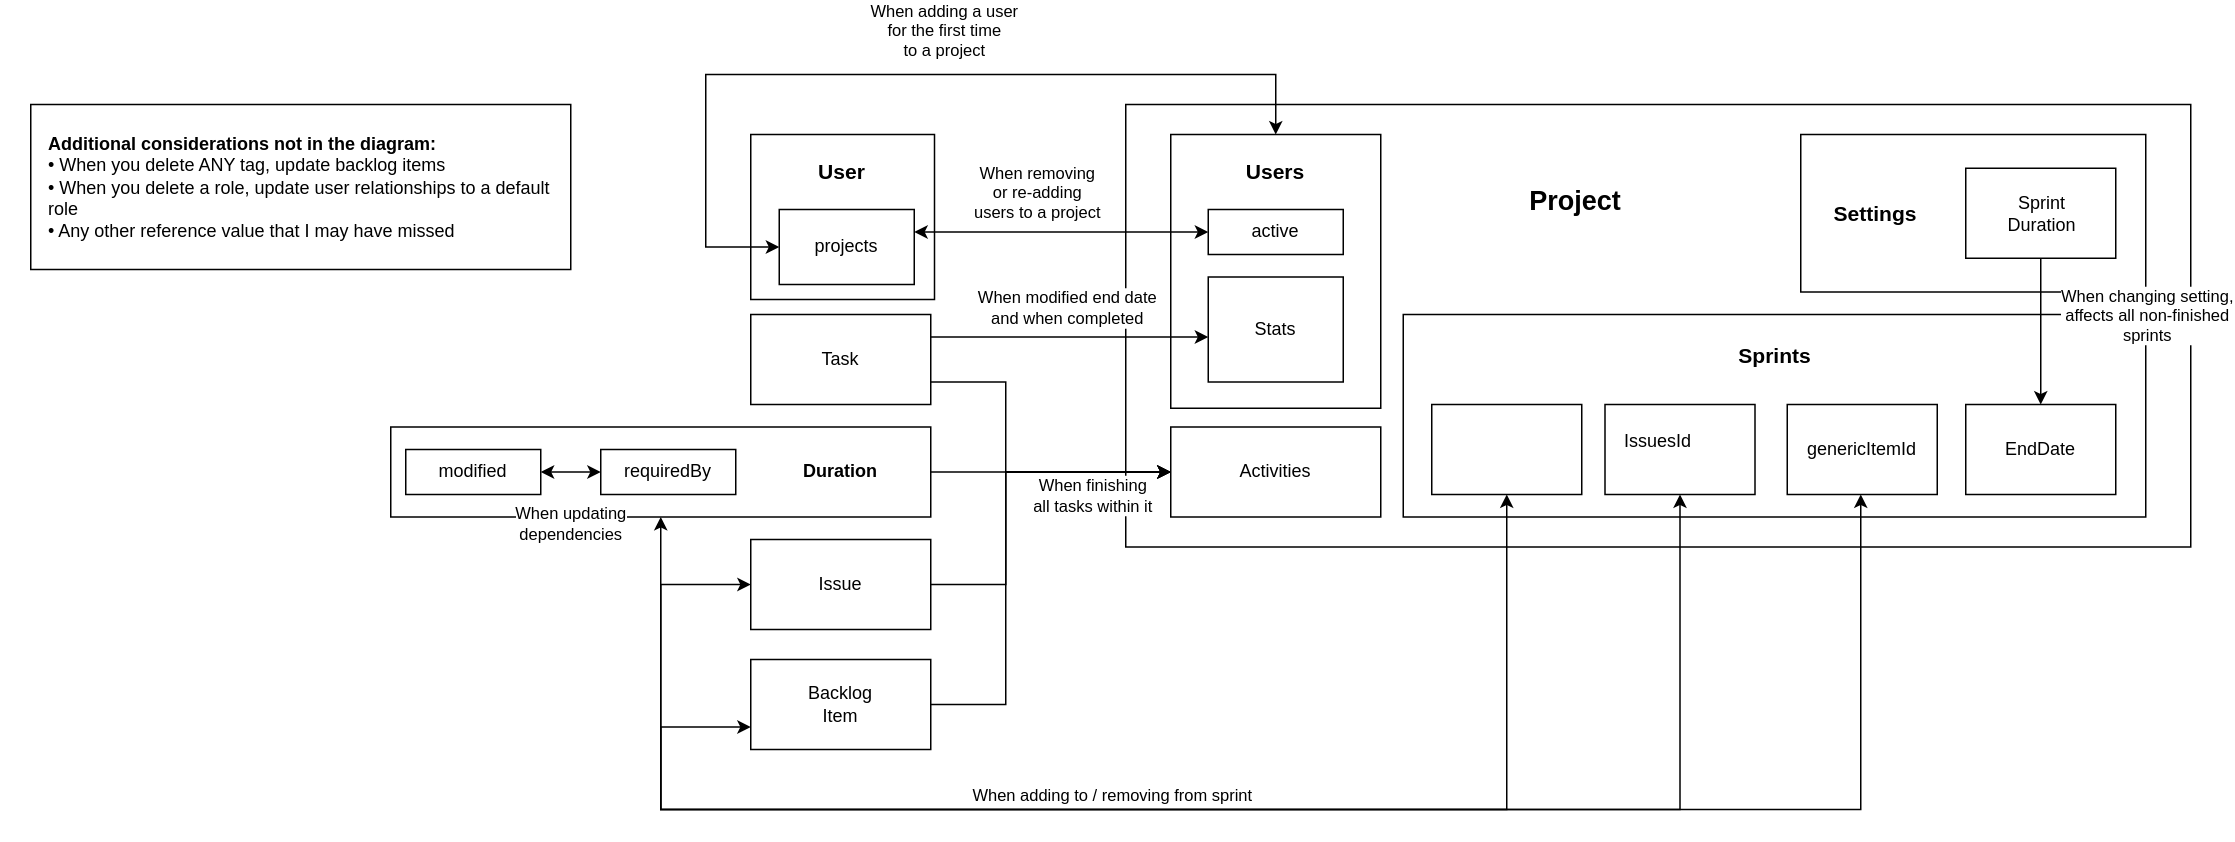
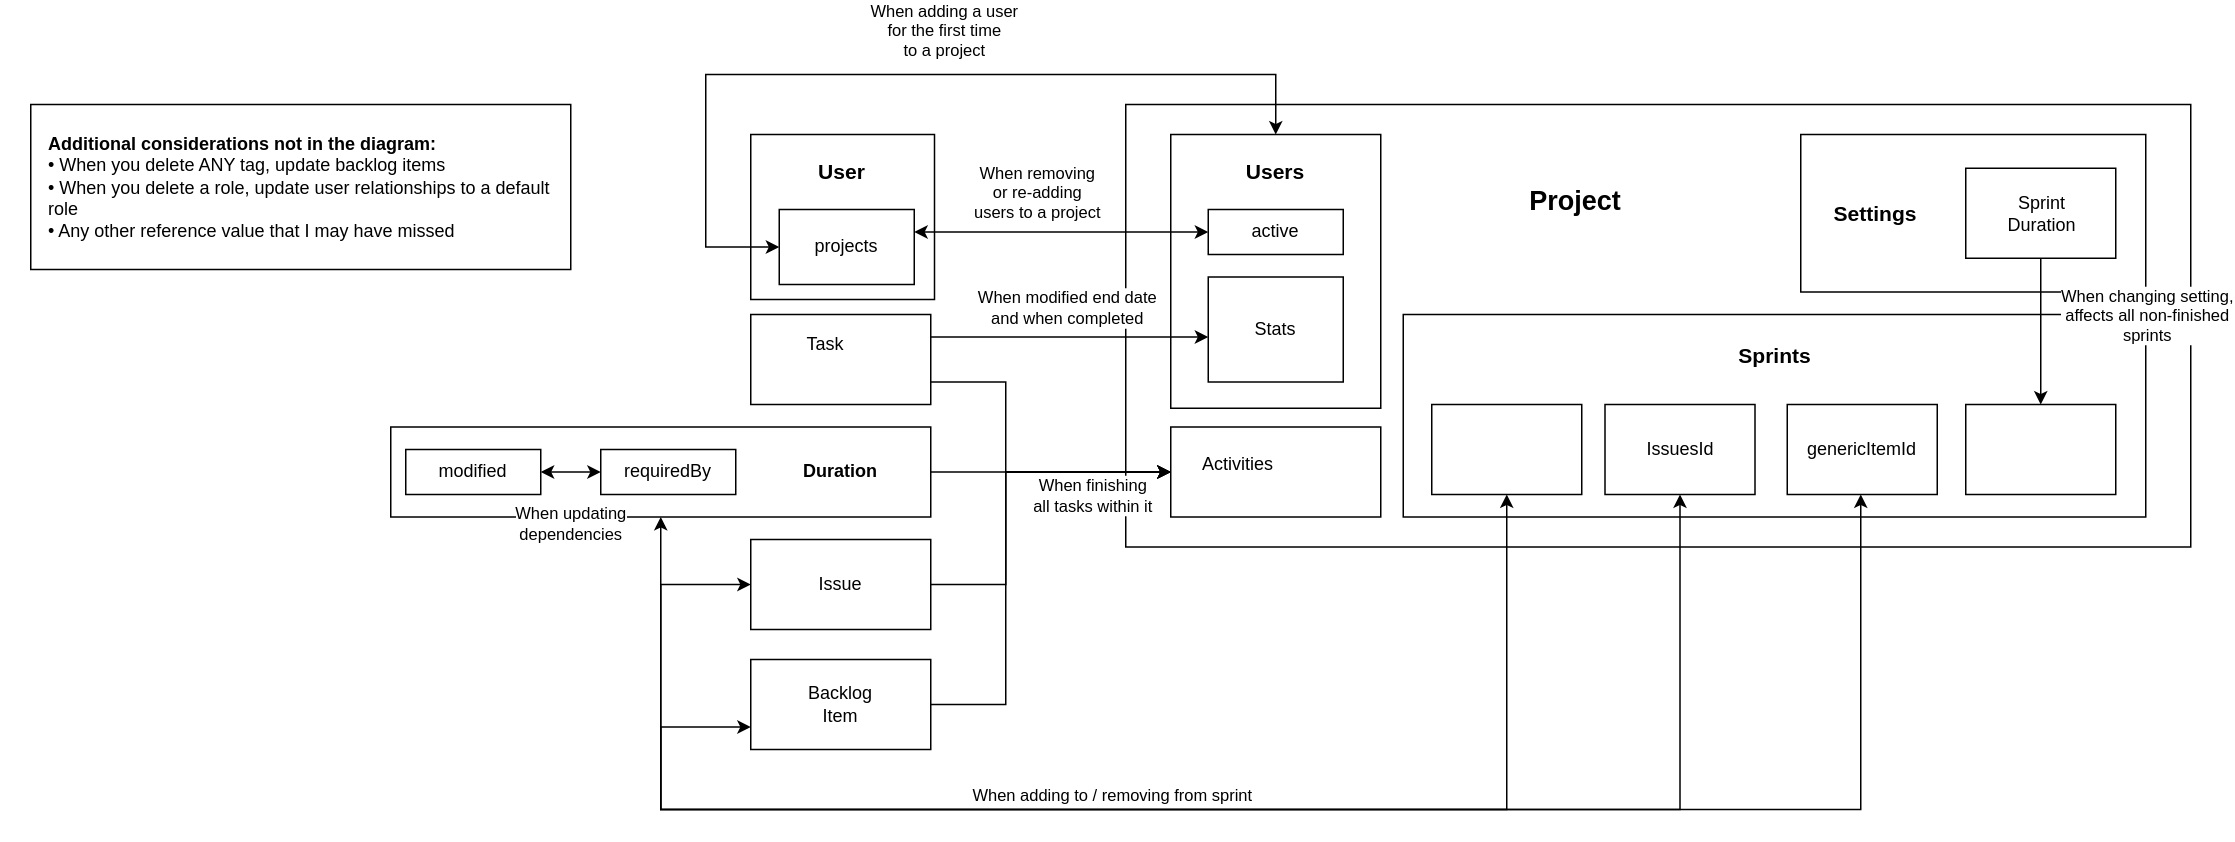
(841, 359) -> (826, 344)
(1658, 442) -> (1680, 449)
(2041, 449) -> none
(1276, 472) -> (1238, 464)
